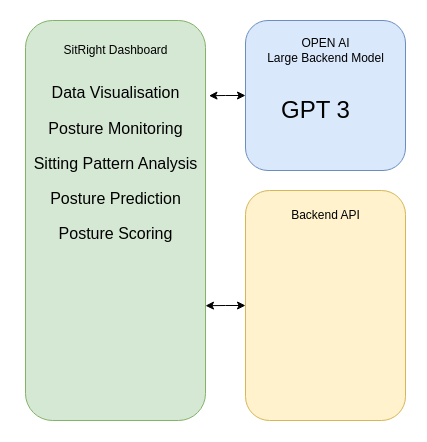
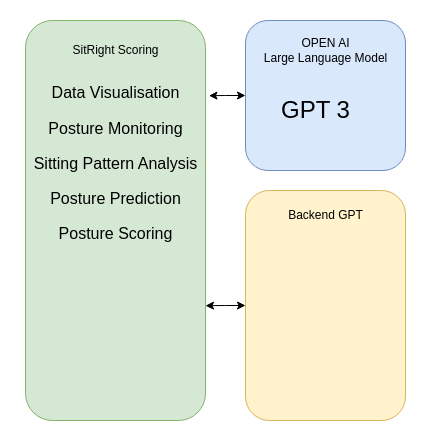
(116, 51) -> (116, 51)
(326, 51) -> (326, 51)
(326, 216) -> (326, 216)
